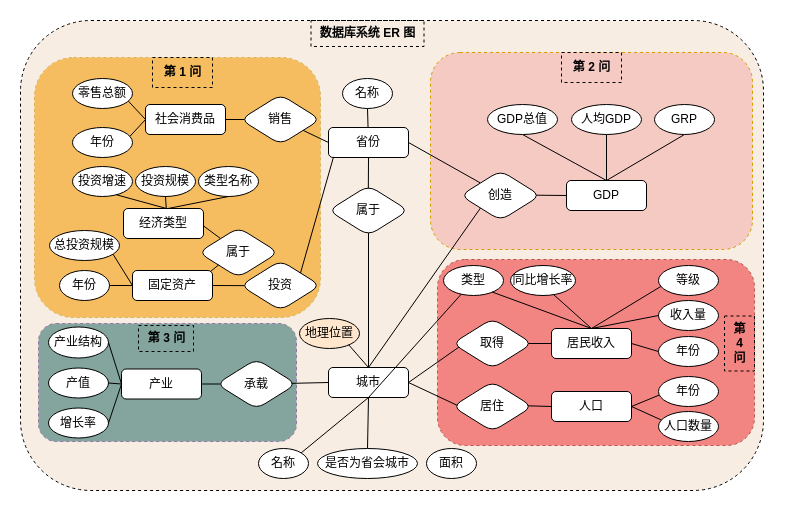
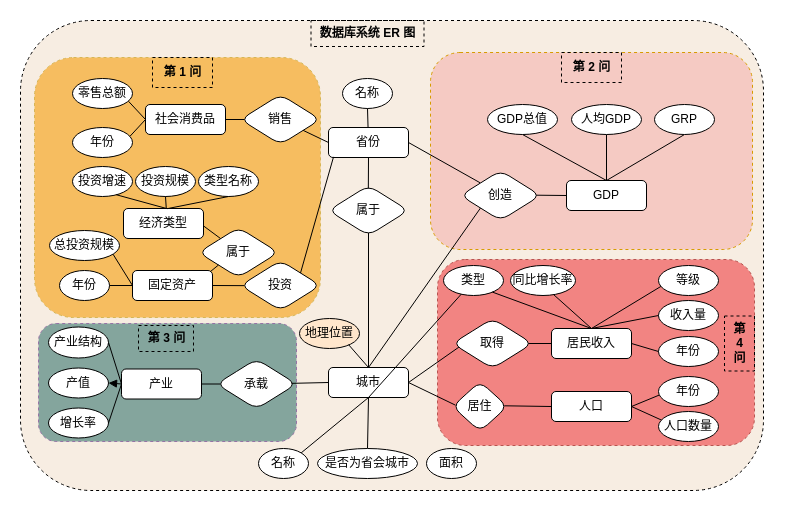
(114, 383) -> (118, 384)
(493, 407) -> (480, 407)
